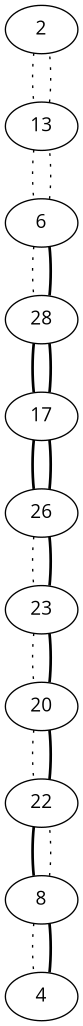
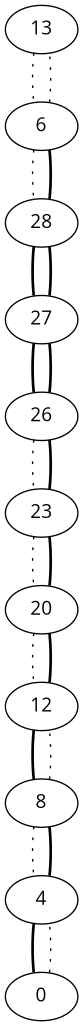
(42, 30) -> none
(42, 416) -> (42, 320)
(42, 803) -> (42, 706)
none -> (42, 997)
